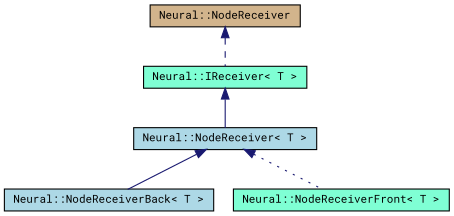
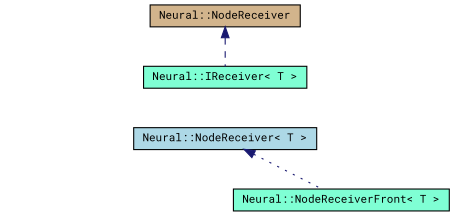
(225, 114) -> none
(109, 200) -> none
